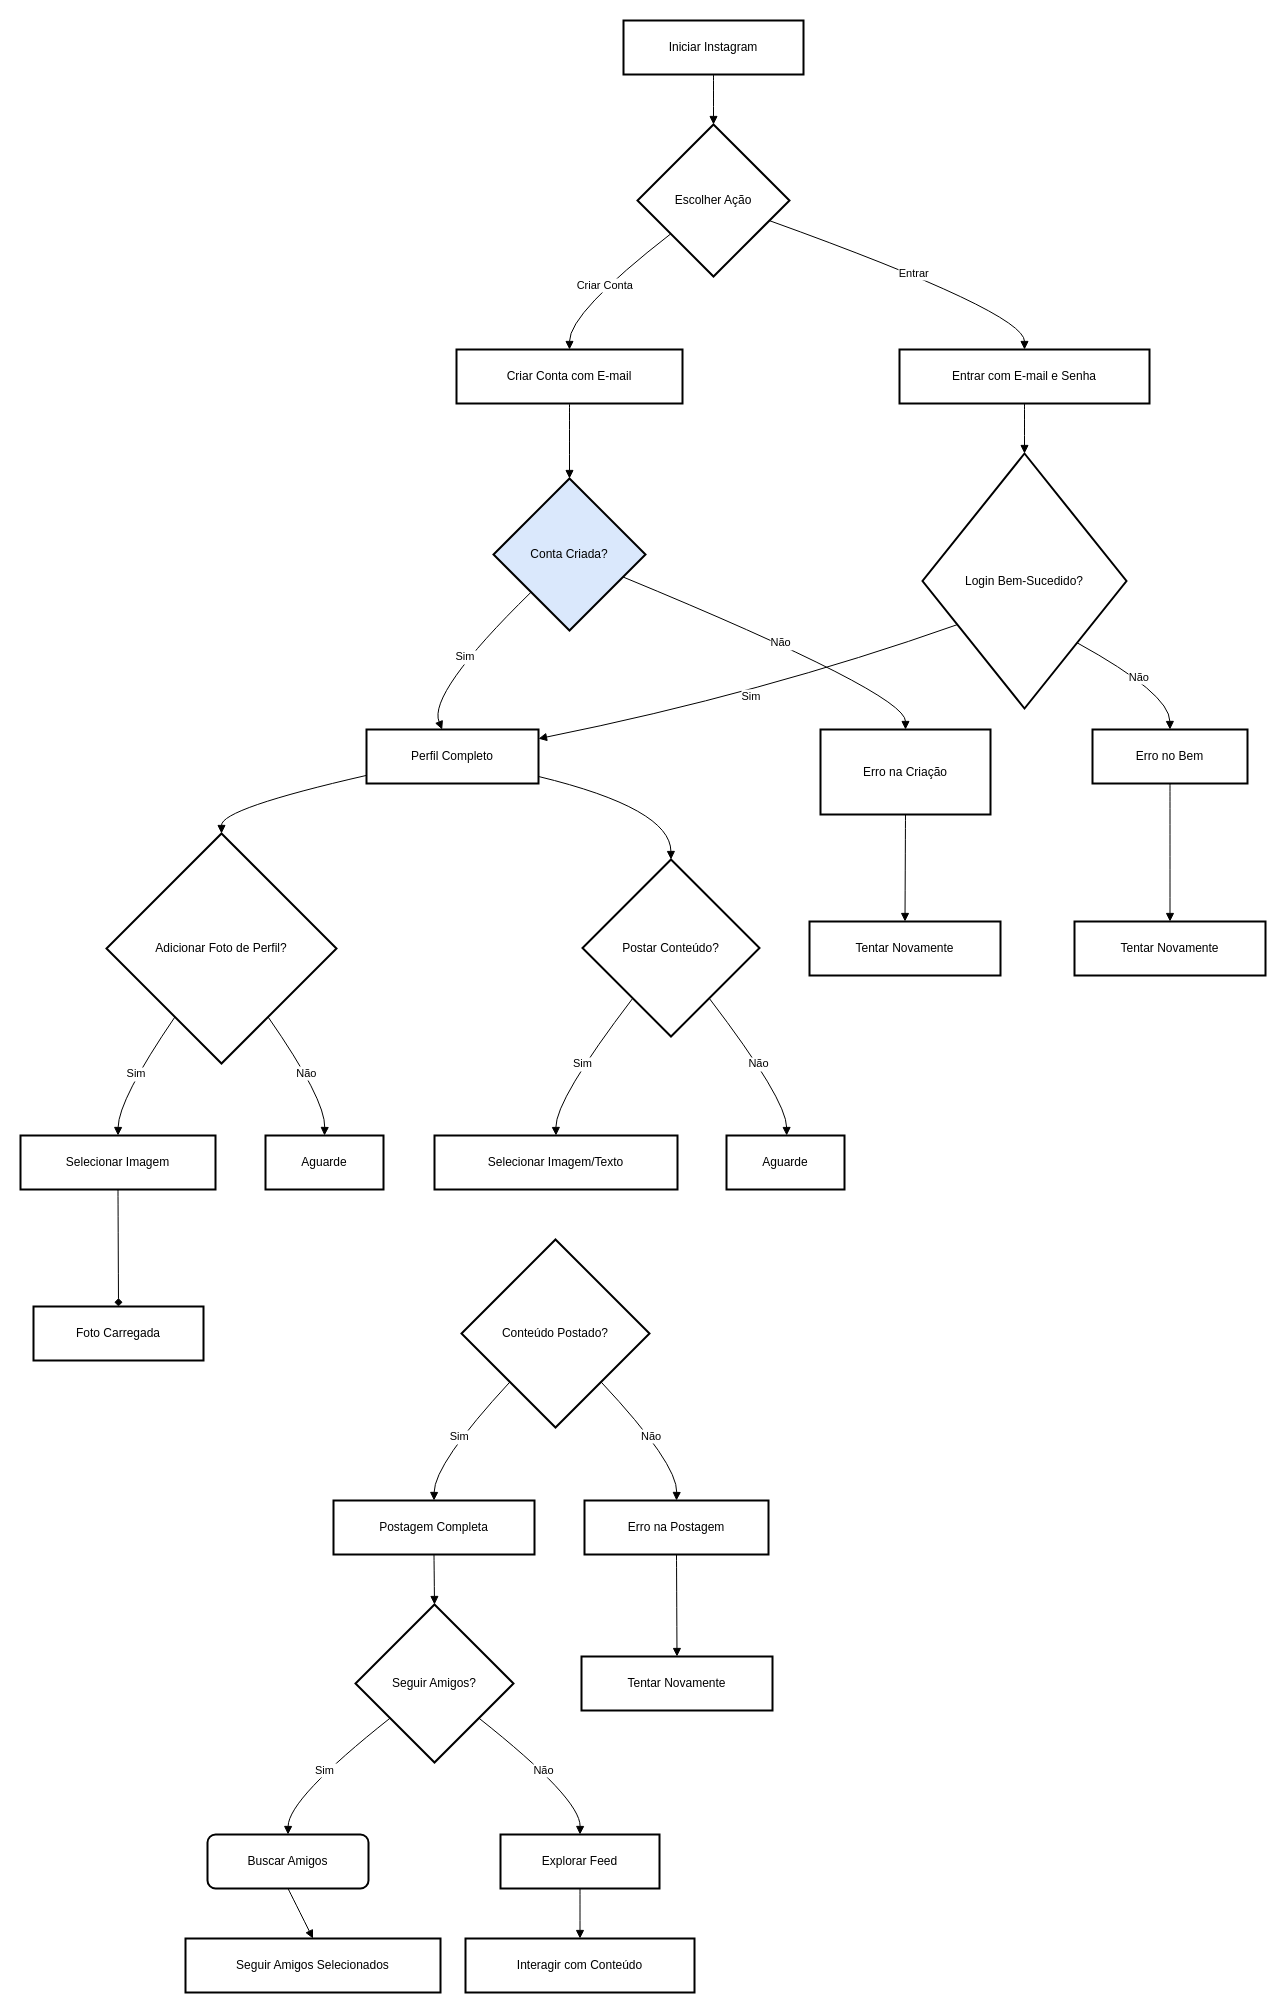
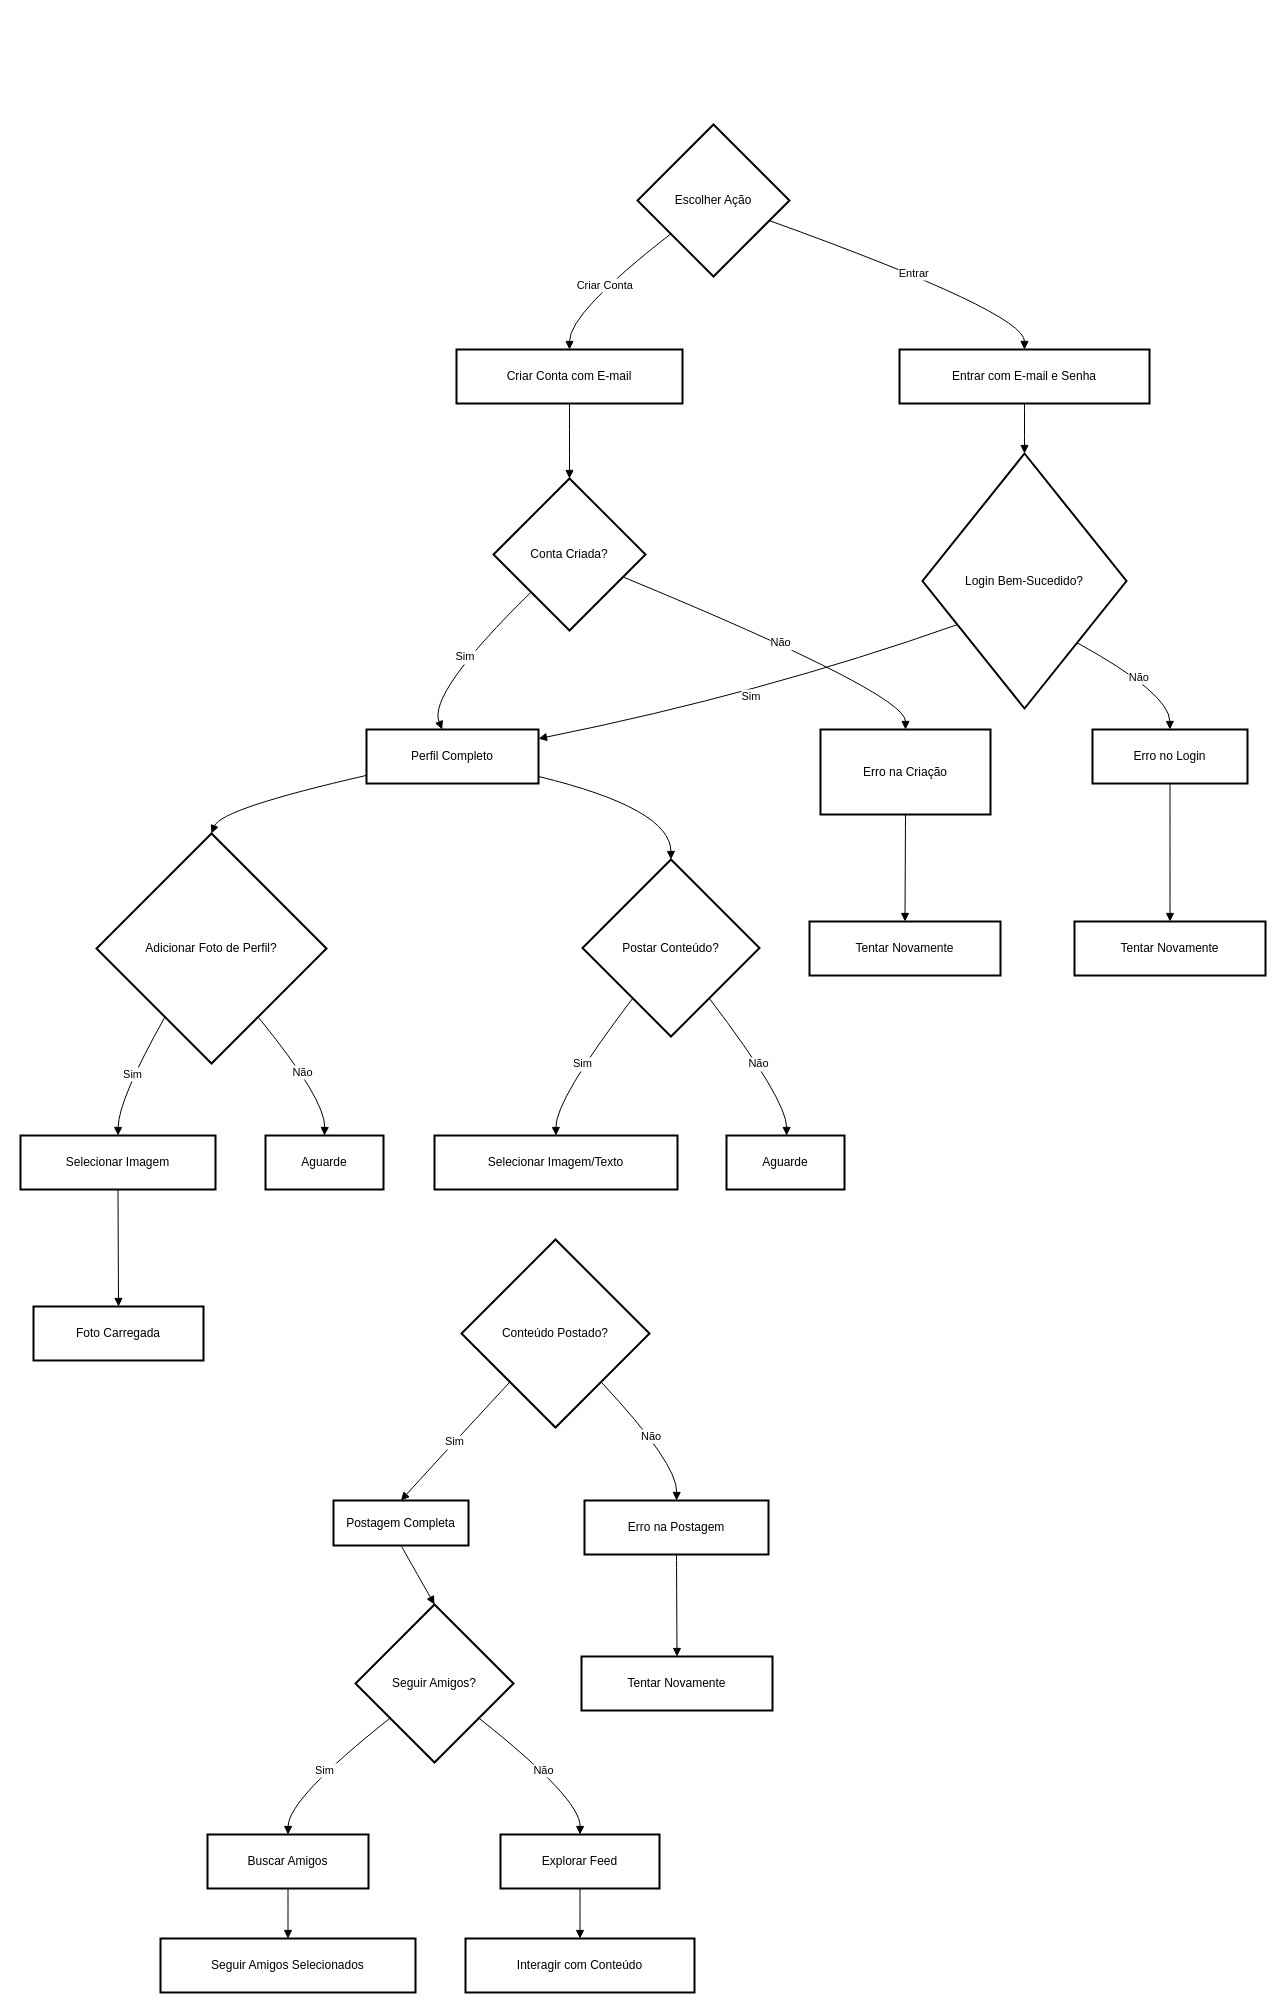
(714, 48) -> none
(714, 96) -> none
(570, 555) -> (570, 555)
(1170, 757) -> (1170, 757)
(222, 949) -> (212, 949)
(118, 1297) -> (118, 1297)
(434, 1528) -> (401, 1523)
(288, 1862) -> (288, 1862)
(313, 1966) -> (288, 1966)
